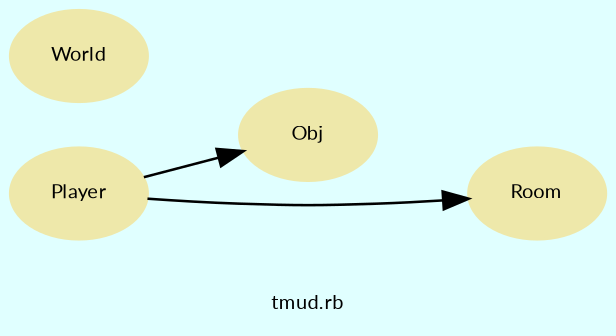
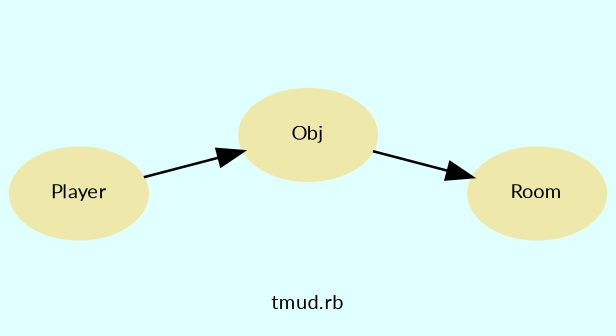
(79, 56) -> none
(295, 205) -> (410, 161)
